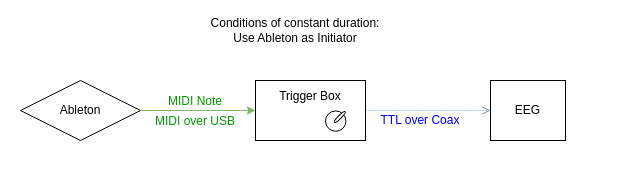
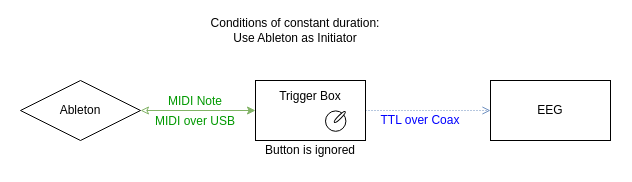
(146, 111) -> (148, 111)
(528, 111) -> (551, 111)
none -> (311, 151)
